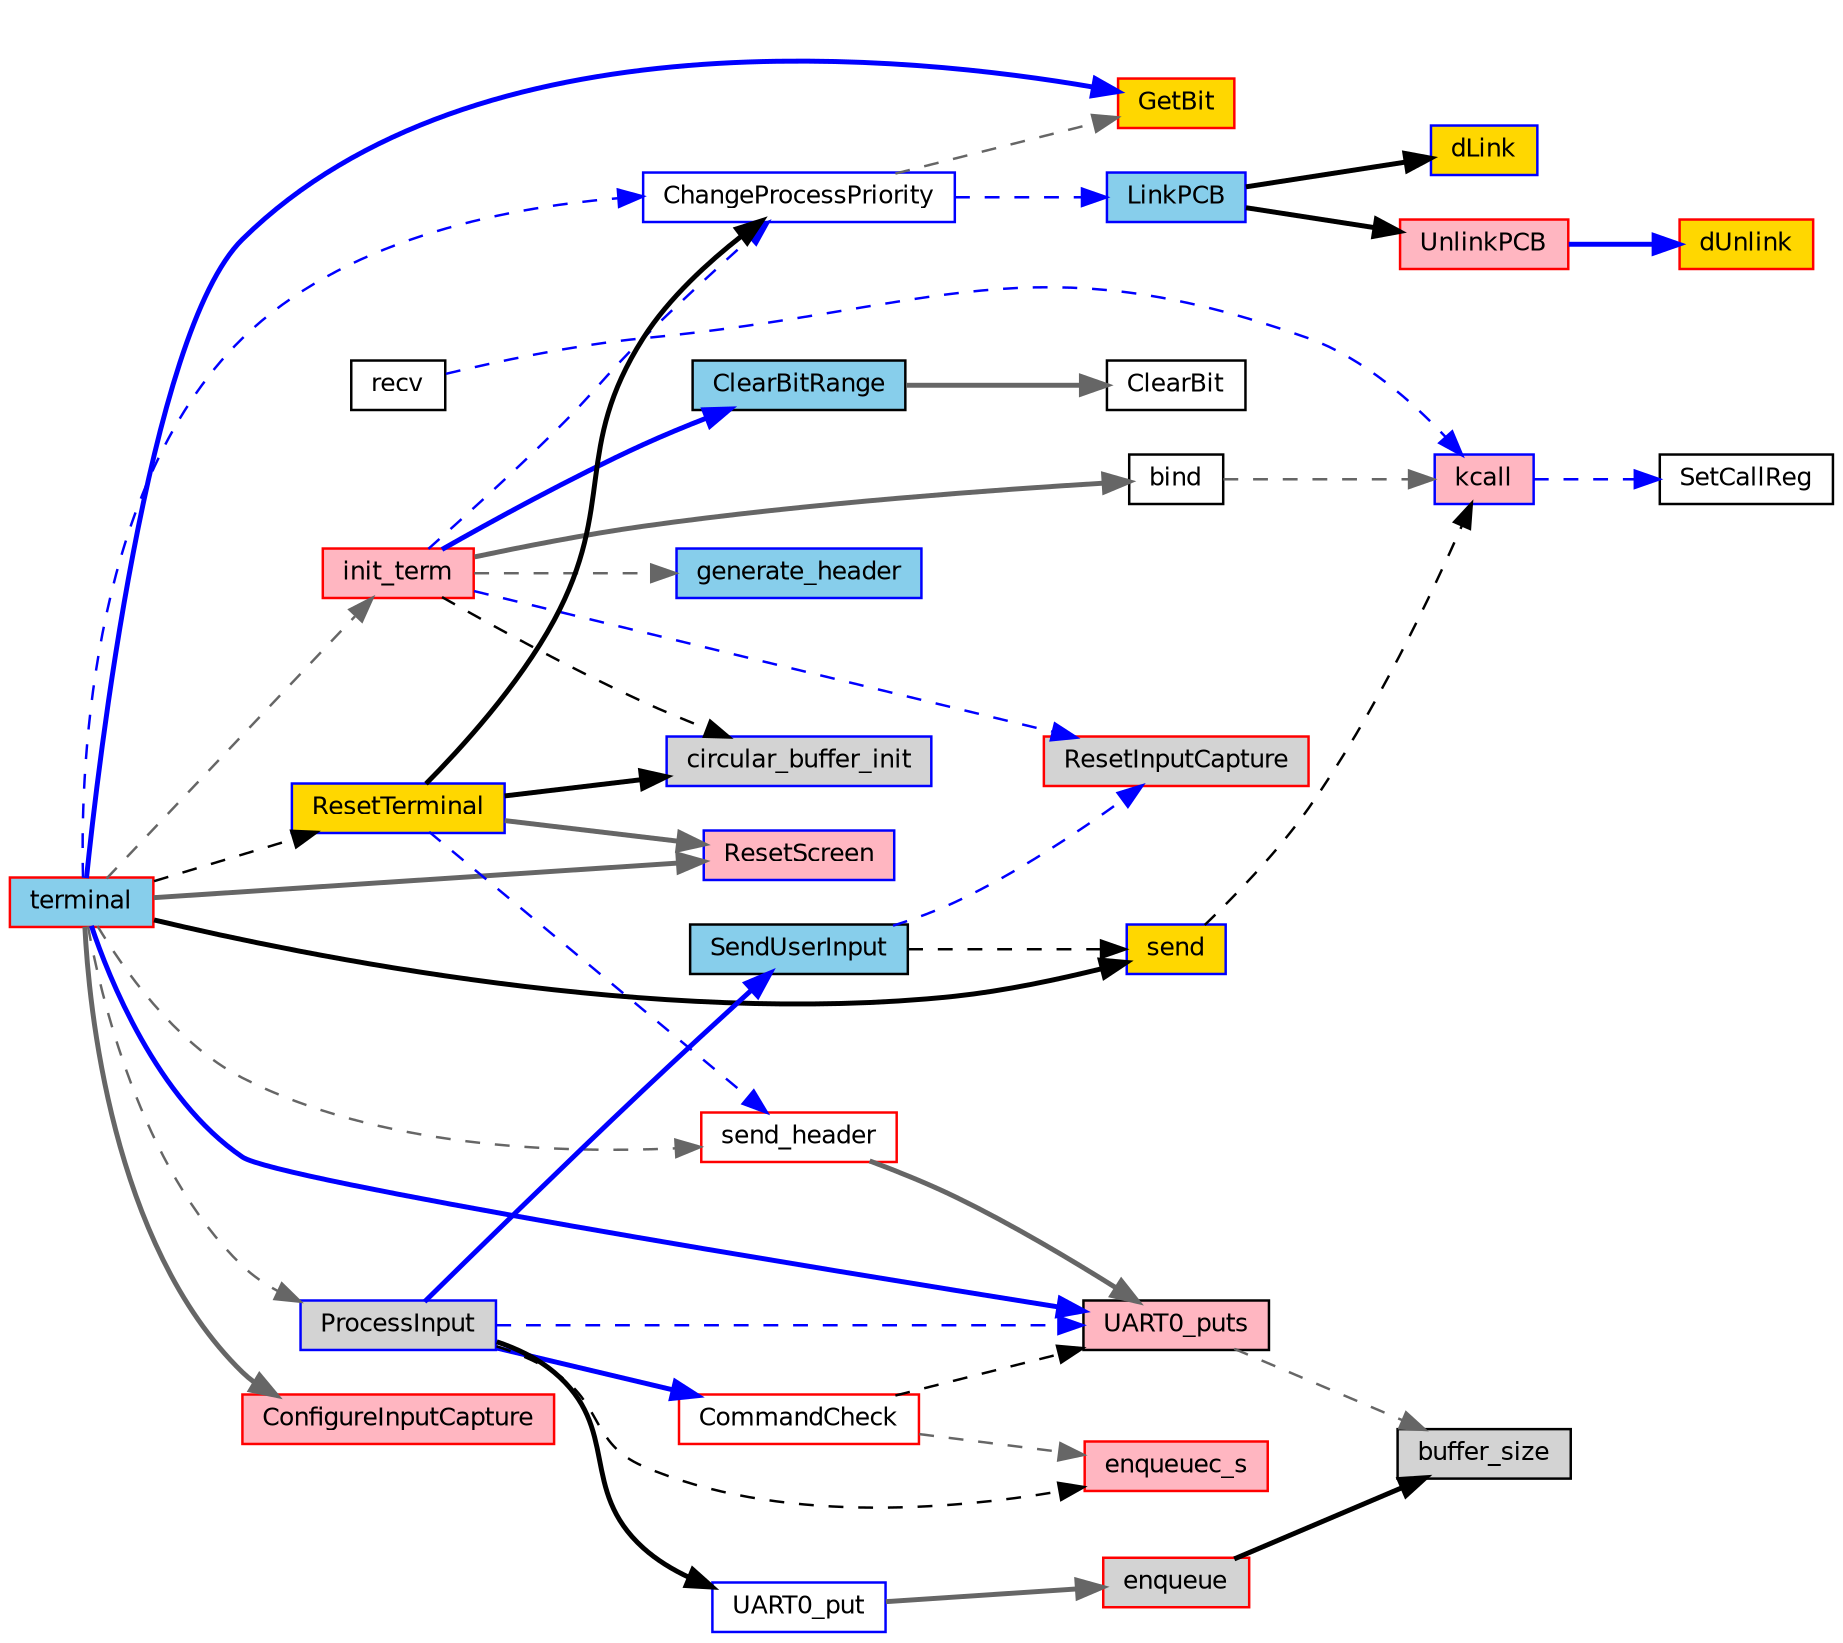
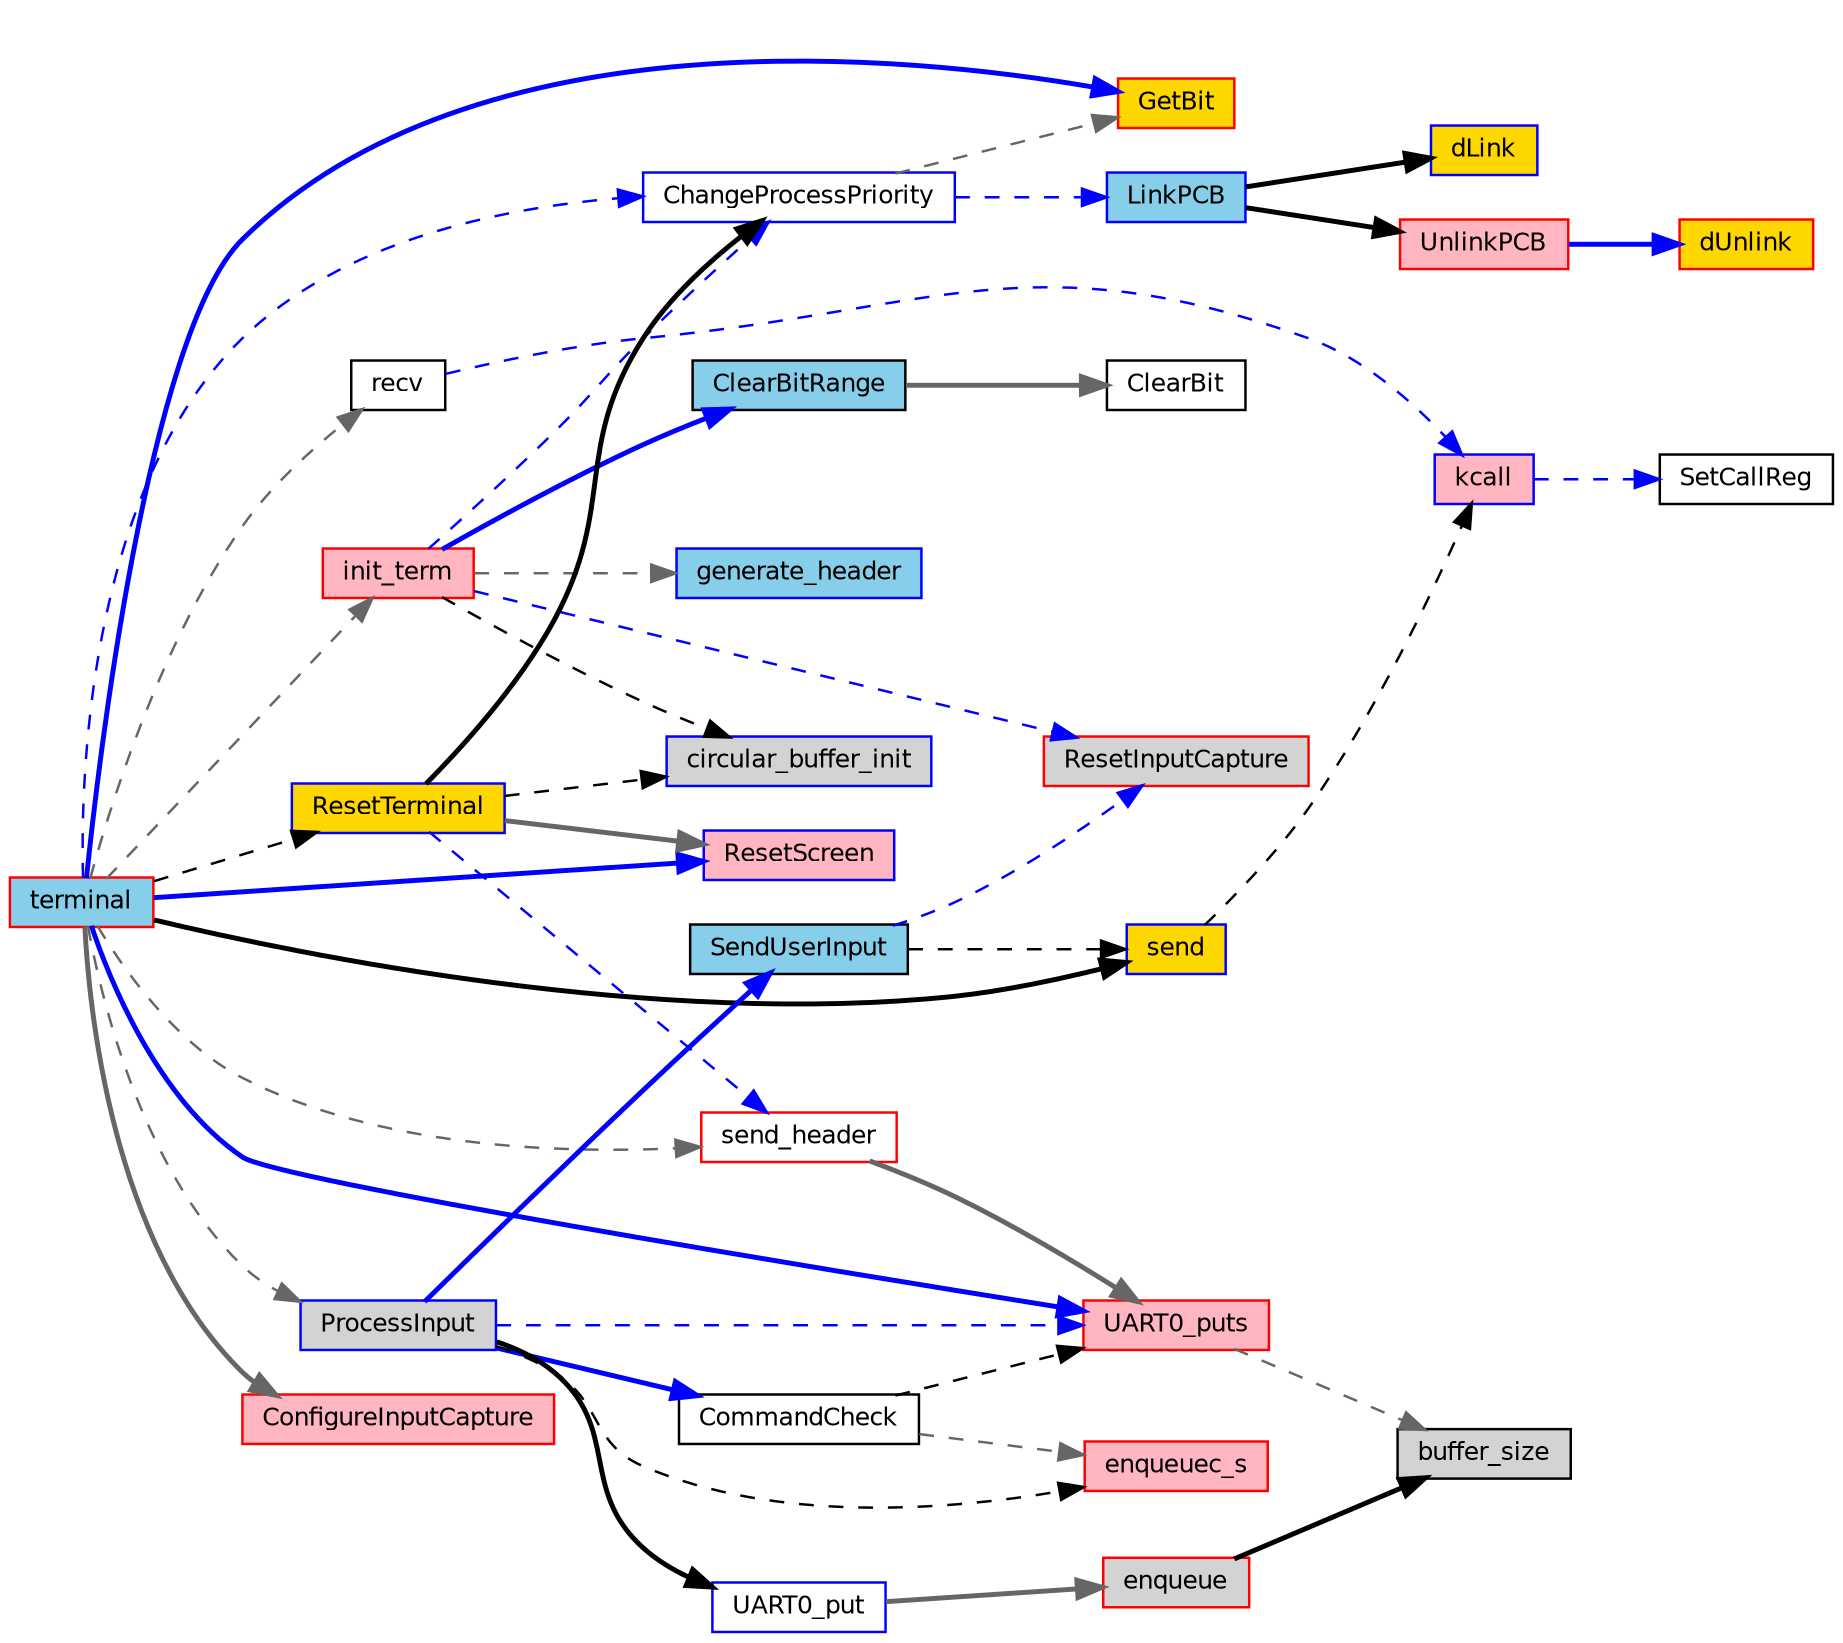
(1176, 479) -> none
none -> (182, 631)
(573, 788) -> (573, 788)
(416, 880) -> (416, 880)
(1176, 1325) -> (1176, 1325)
(799, 1419) -> (799, 1419)
